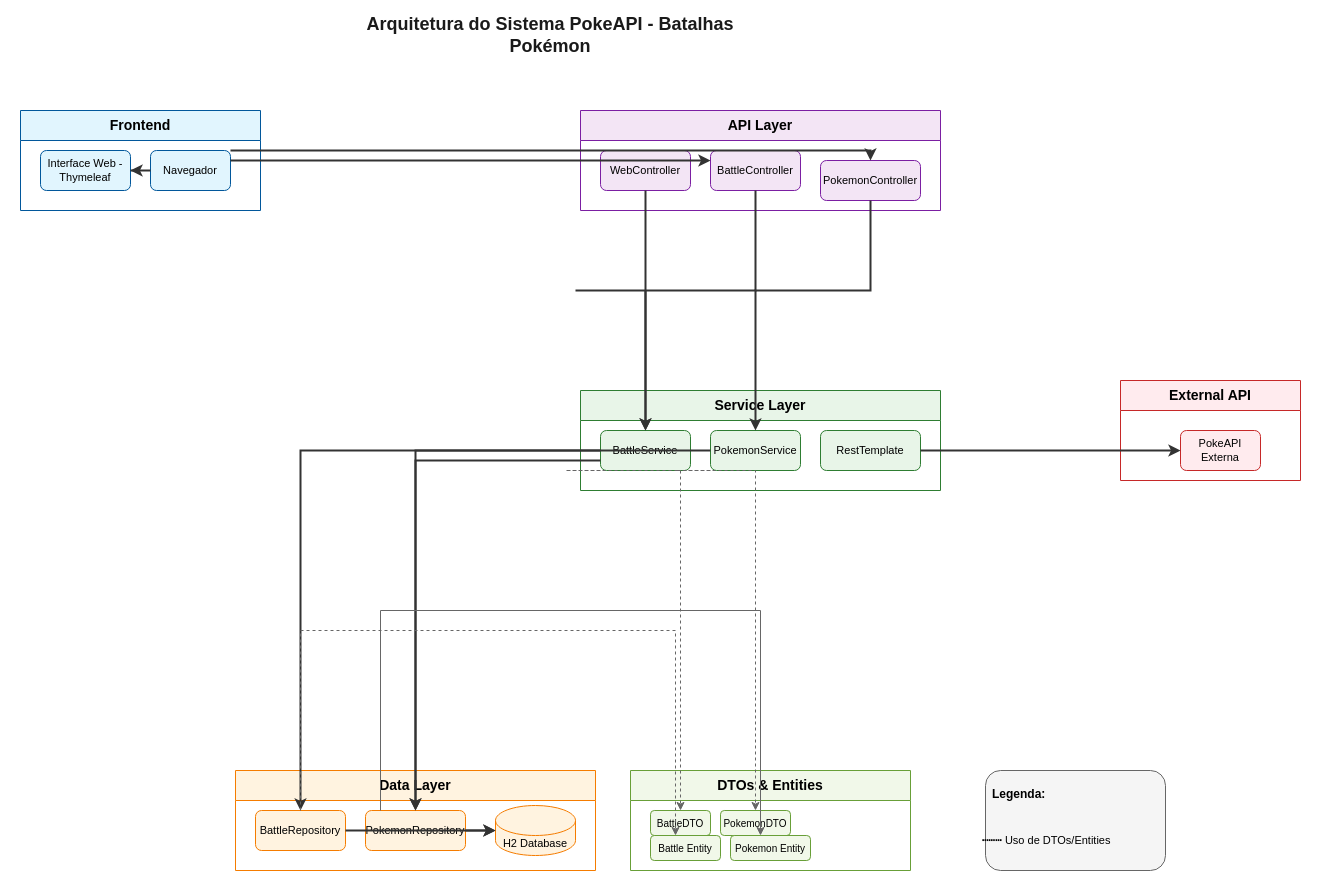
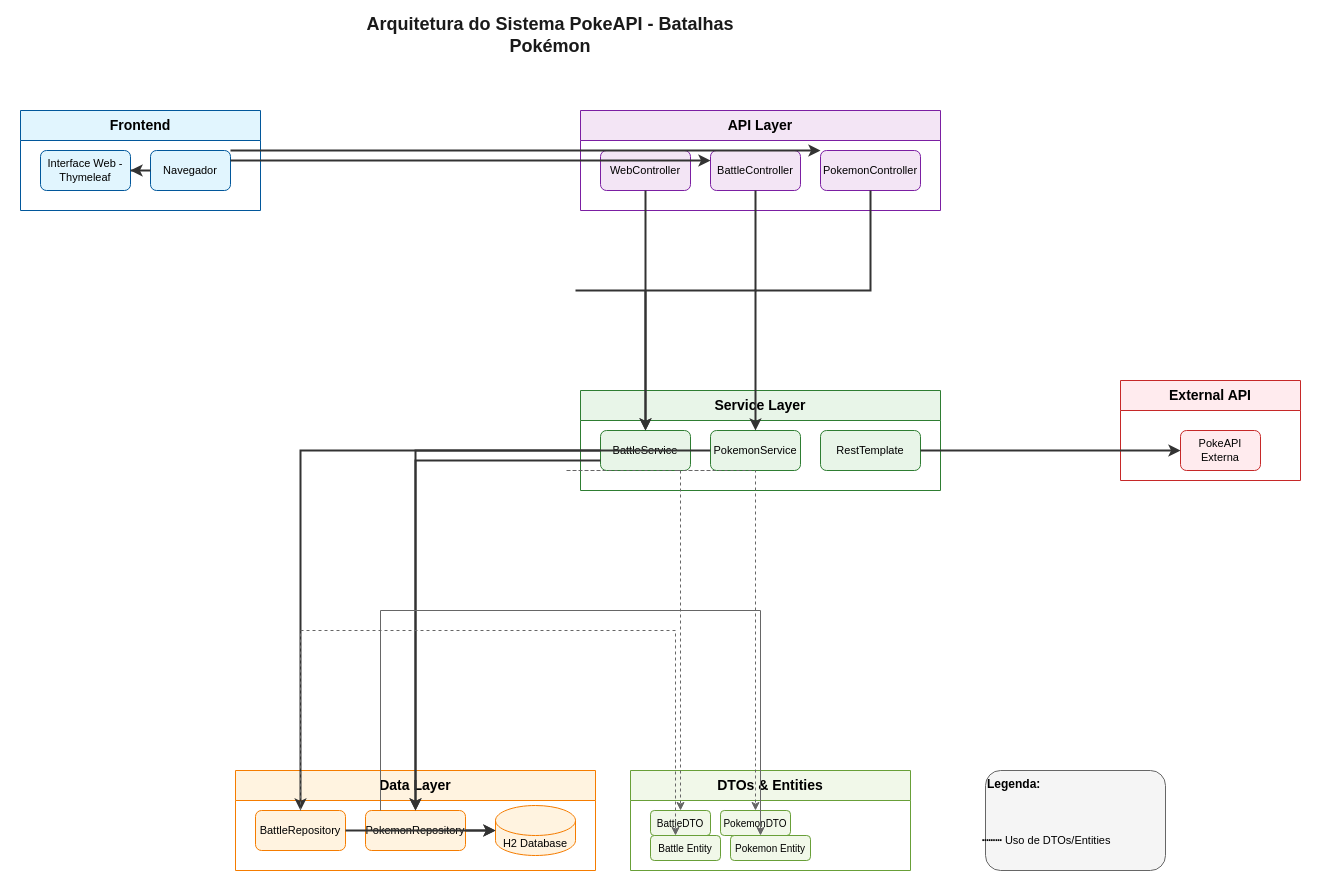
(871, 181) -> (871, 171)
(1021, 791) -> (1016, 781)
